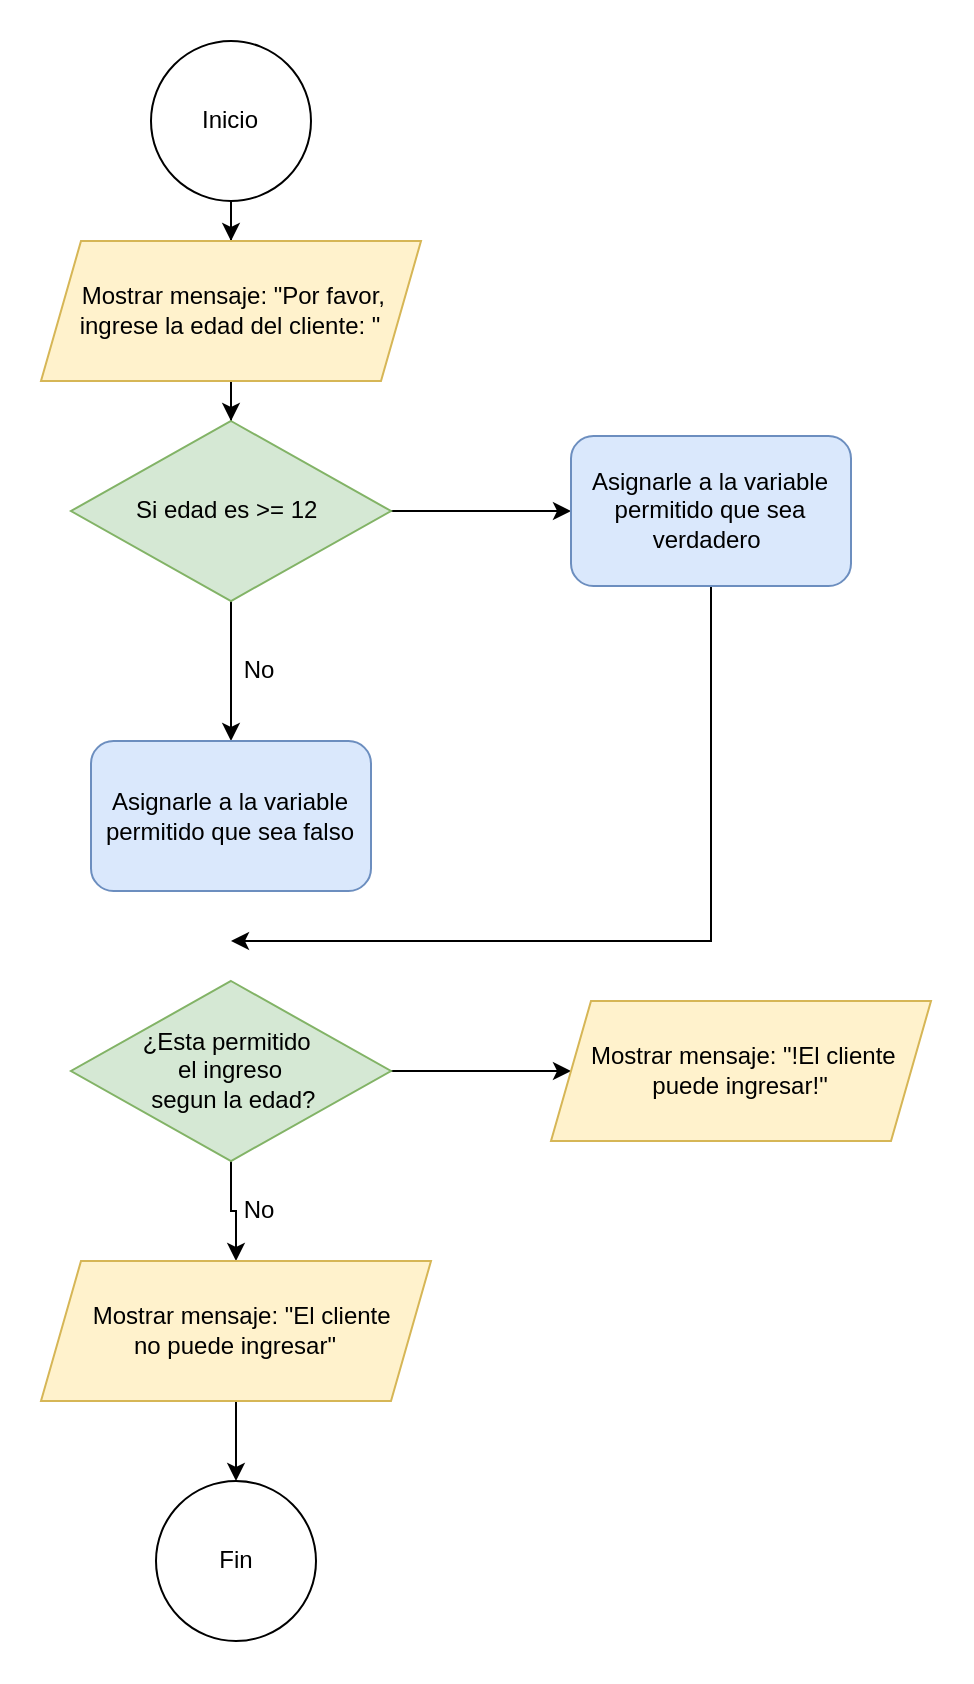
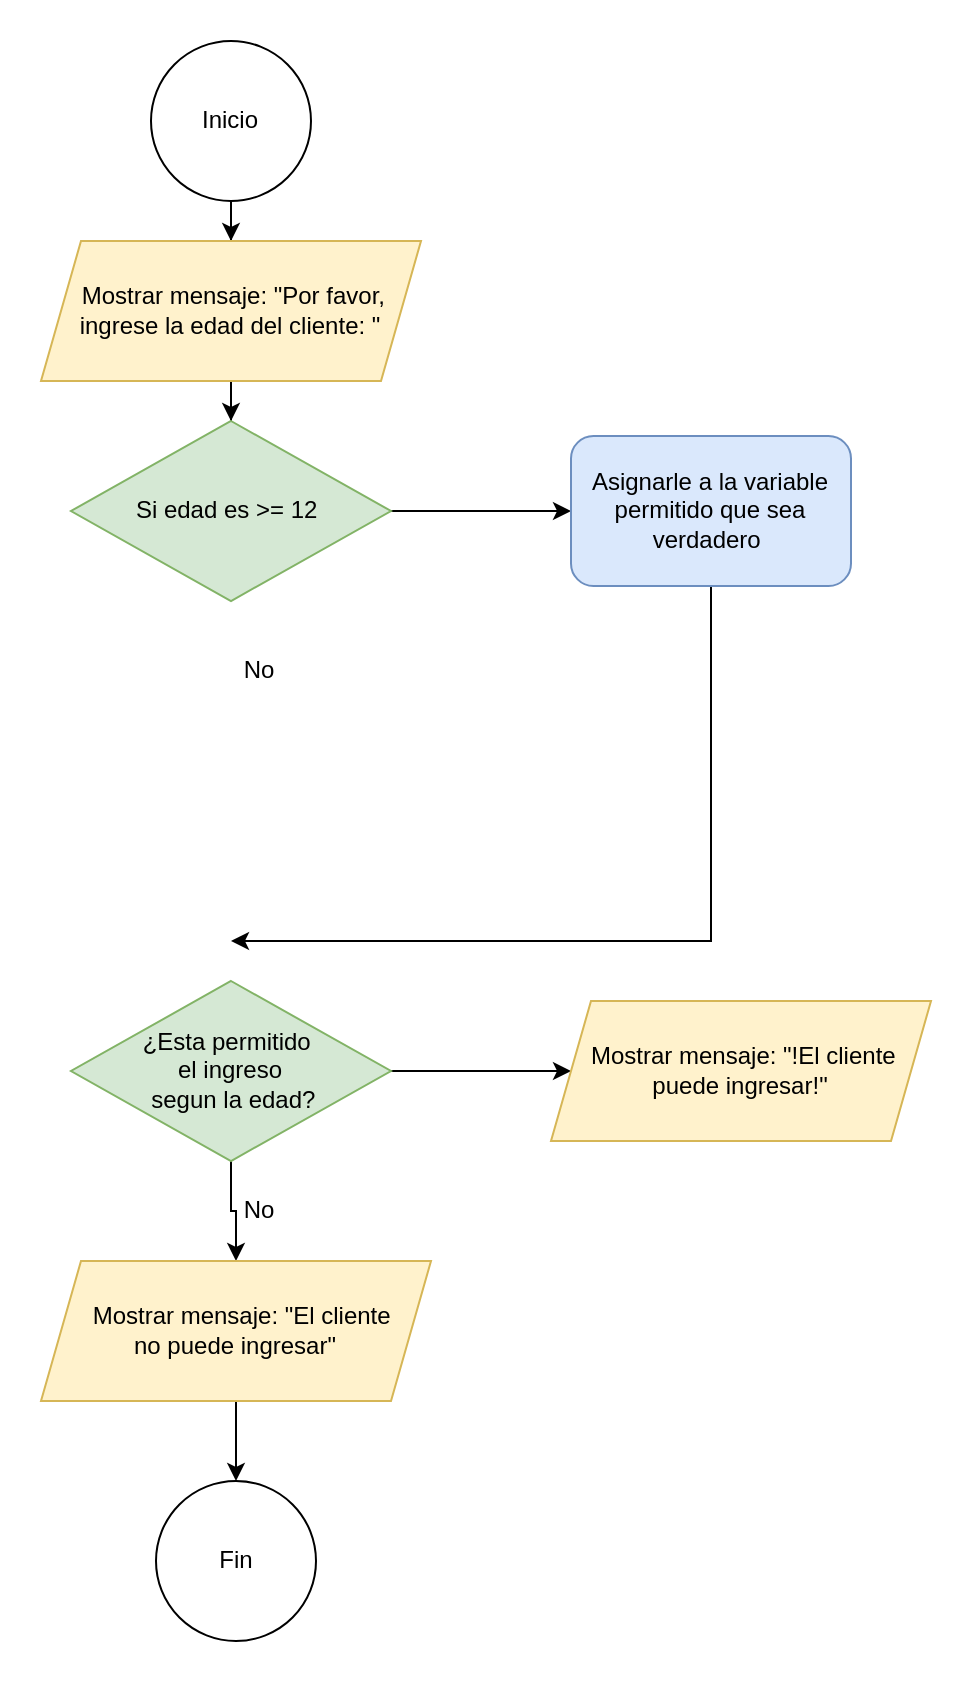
(231, 664) -> none
(231, 816) -> none
